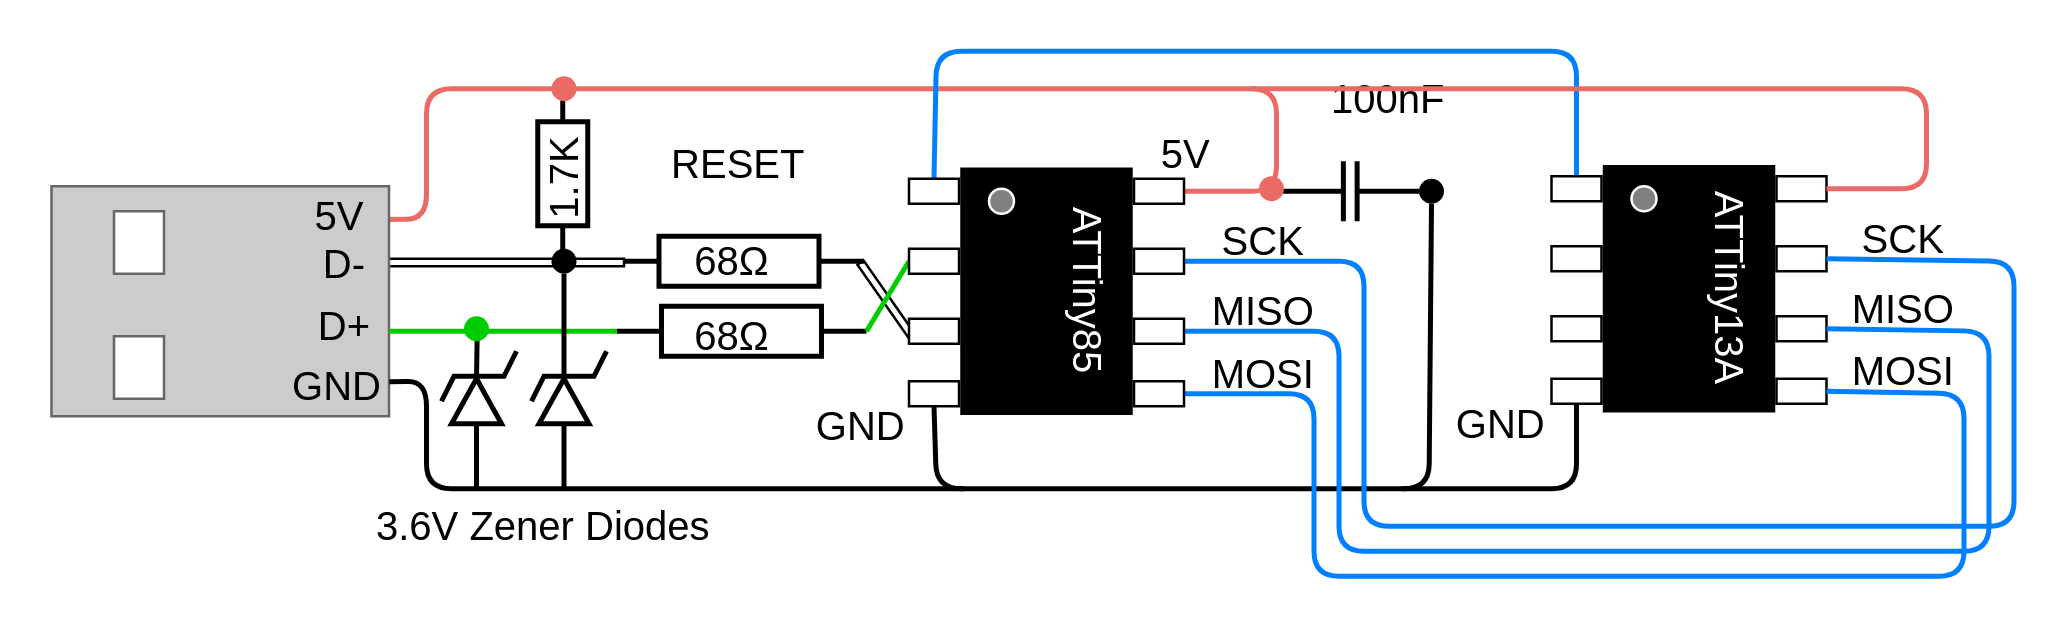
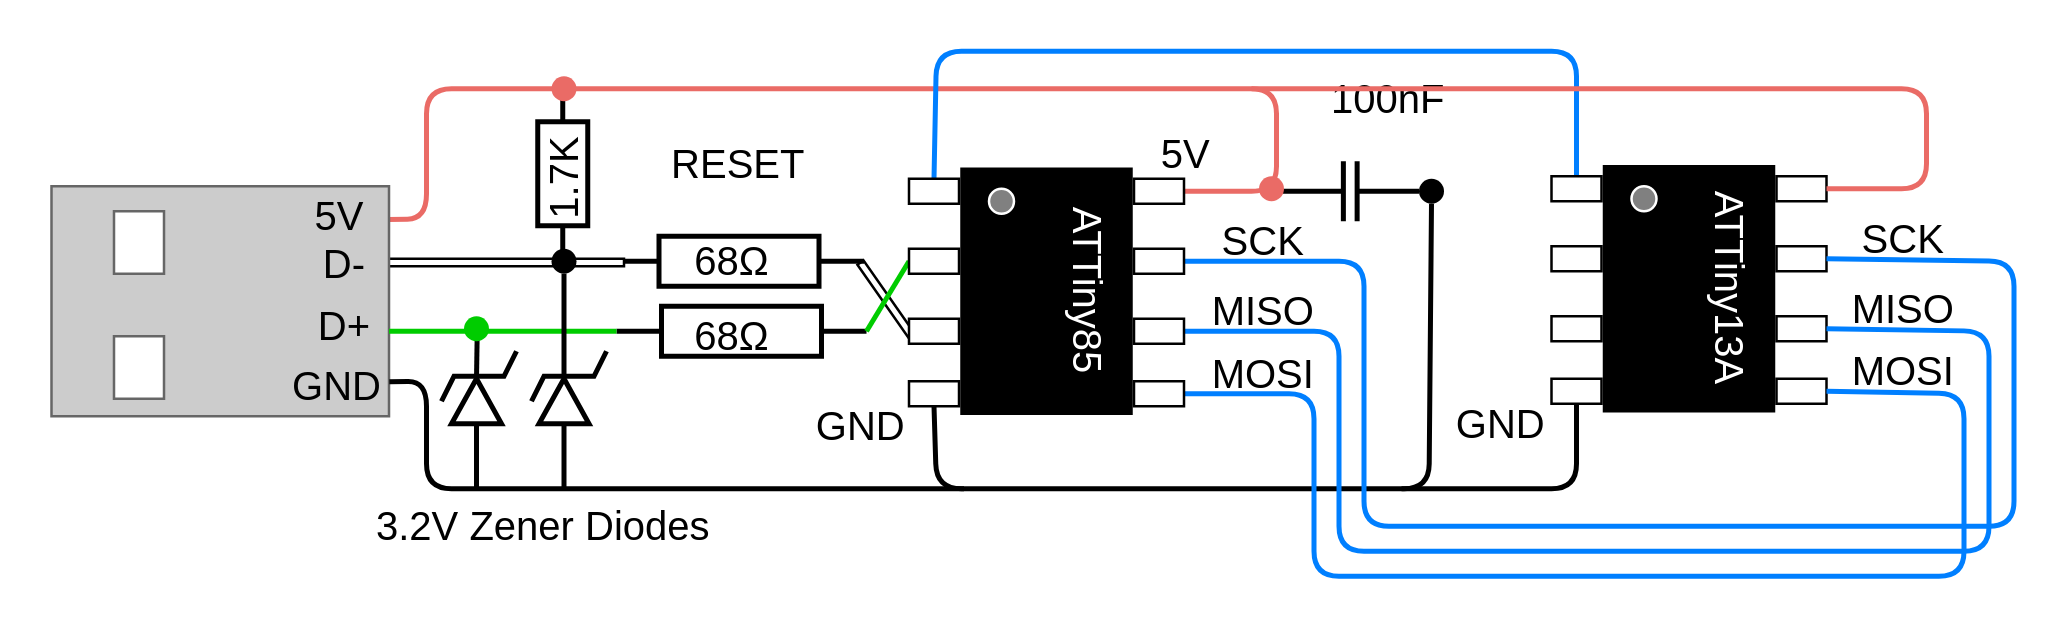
(544, 526) -> (544, 526)
